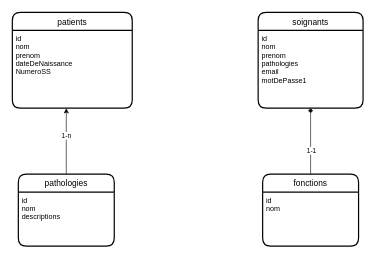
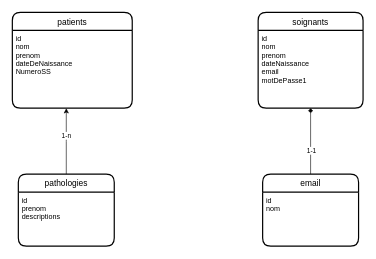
(265, 38) -> (265, 38)
(311, 184) -> (311, 184)
(25, 200) -> (25, 200)
